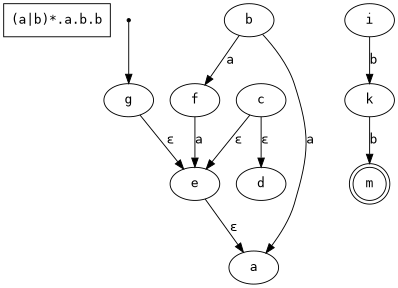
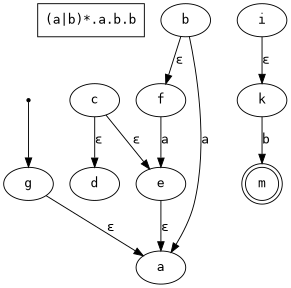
(230, 60) -> (180, 60)
(374, 60) -> (266, 60)
(159, 138) -> (91, 223)
